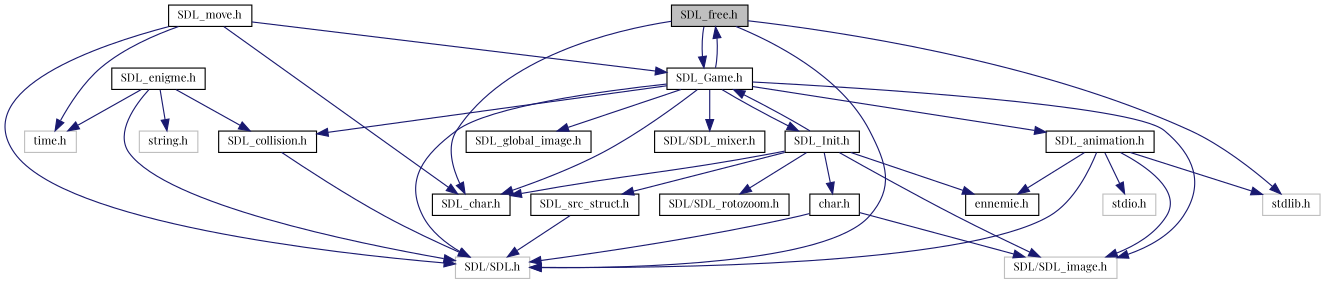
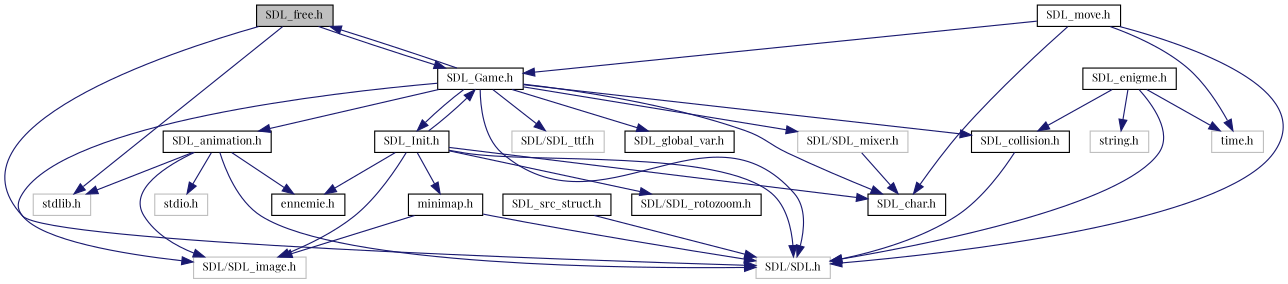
(528, 67) -> (876, 169)
(529, 142) -> (680, 142)
none -> (558, 142)
(710, 142) -> (853, 142)
(709, 172) -> (642, 162)
(835, 205) -> (446, 205)
